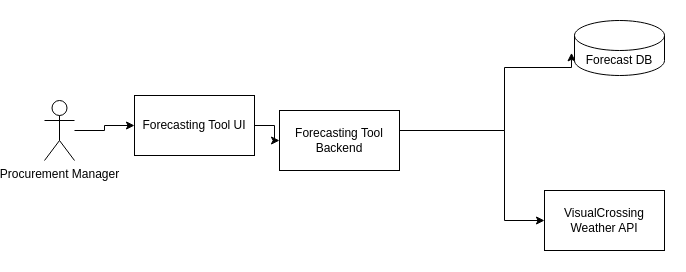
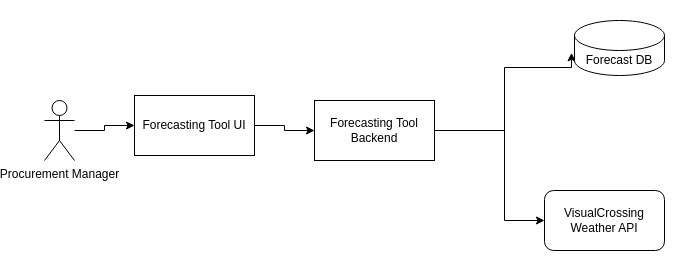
(340, 141) -> (375, 131)
(605, 221) -> (605, 221)
